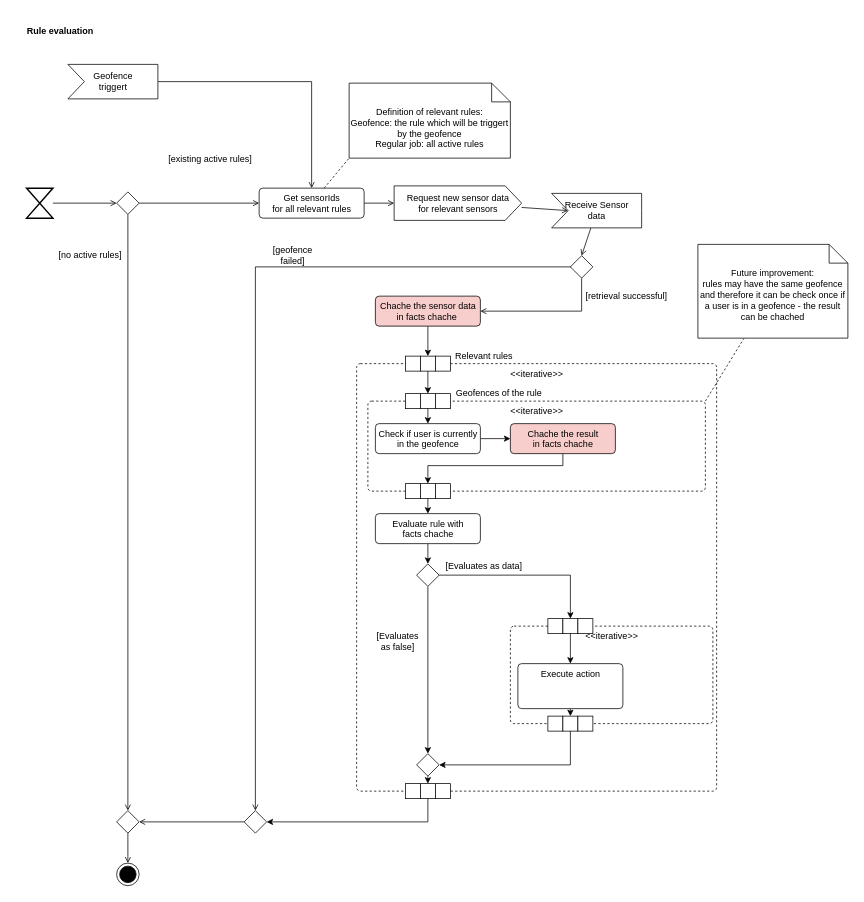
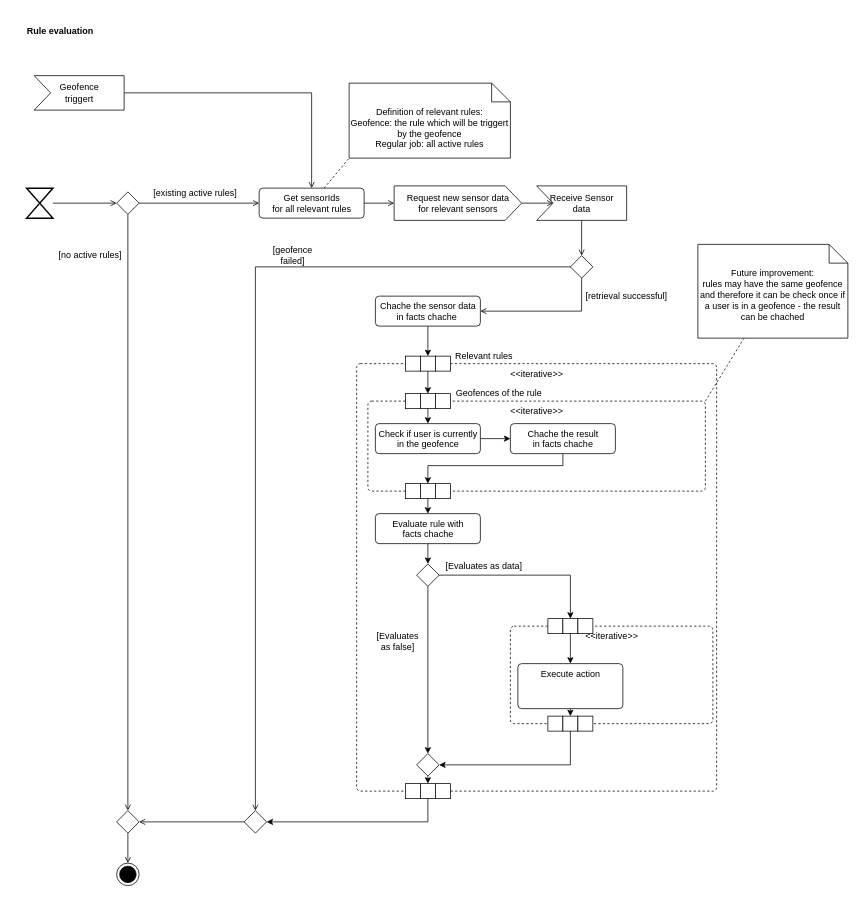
(113, 81) -> (79, 93)
(210, 159) -> (195, 193)
(597, 210) -> (582, 203)
(428, 311) -> (428, 311)
(563, 438) -> (563, 438)
